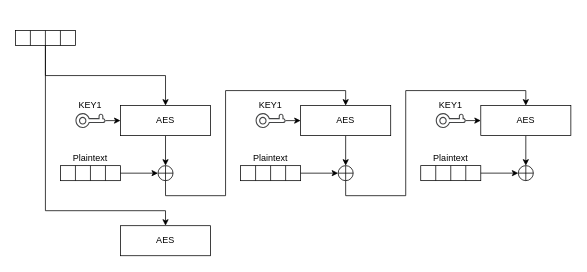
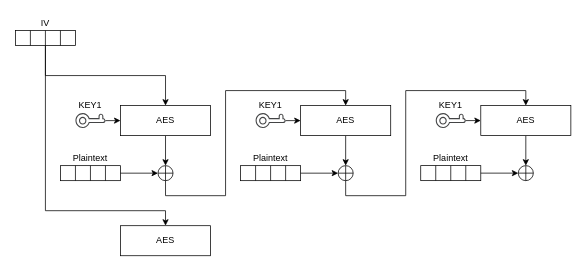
none -> (45, 23)
